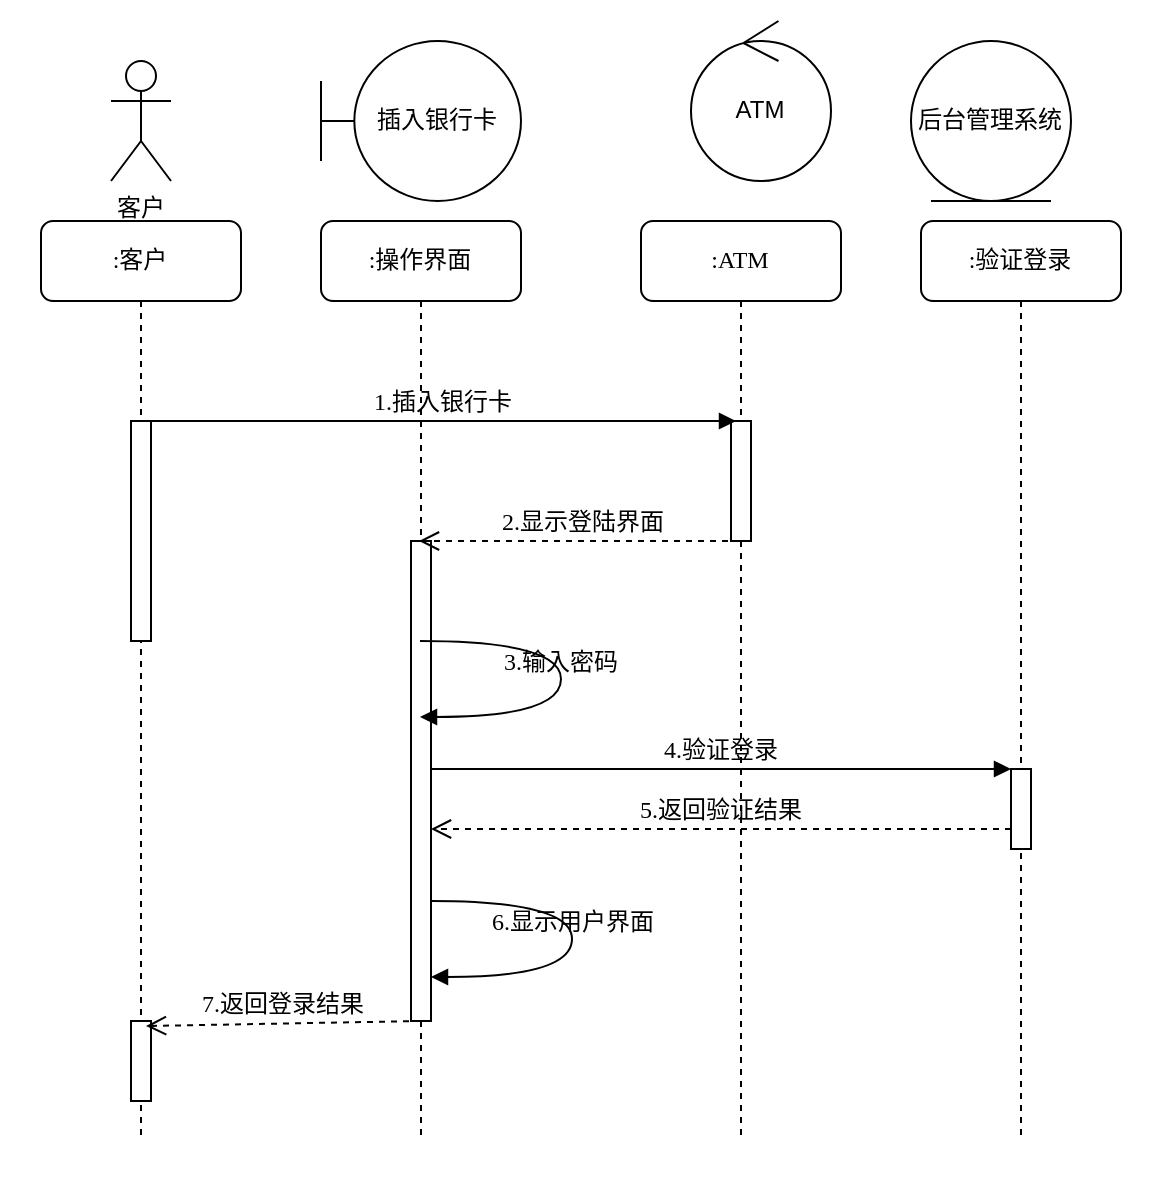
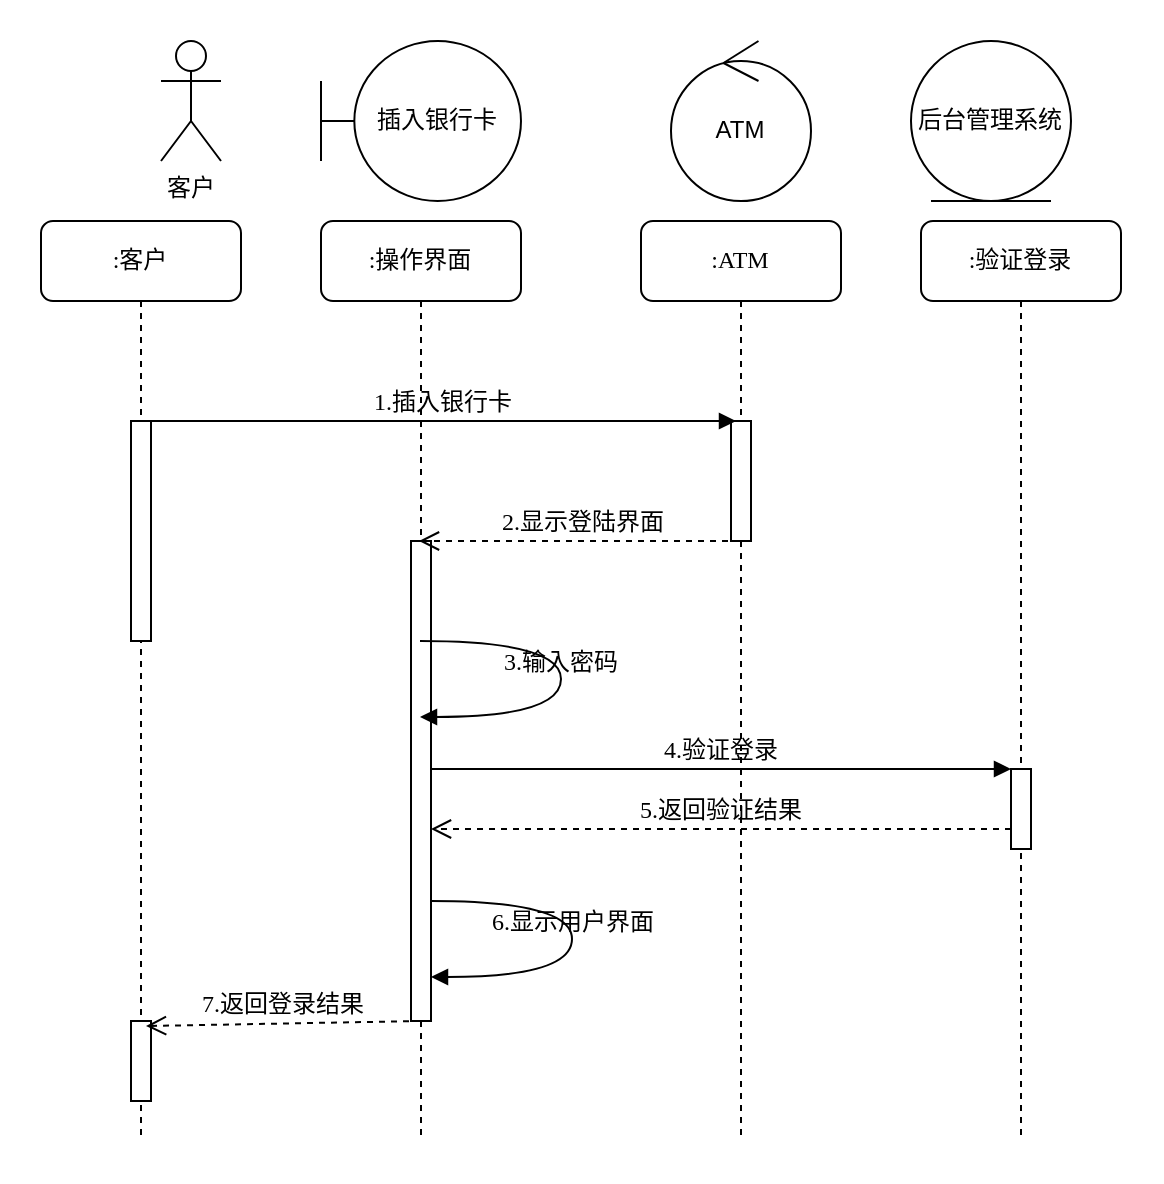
(761, 101) -> (741, 121)
(141, 121) -> (191, 101)
